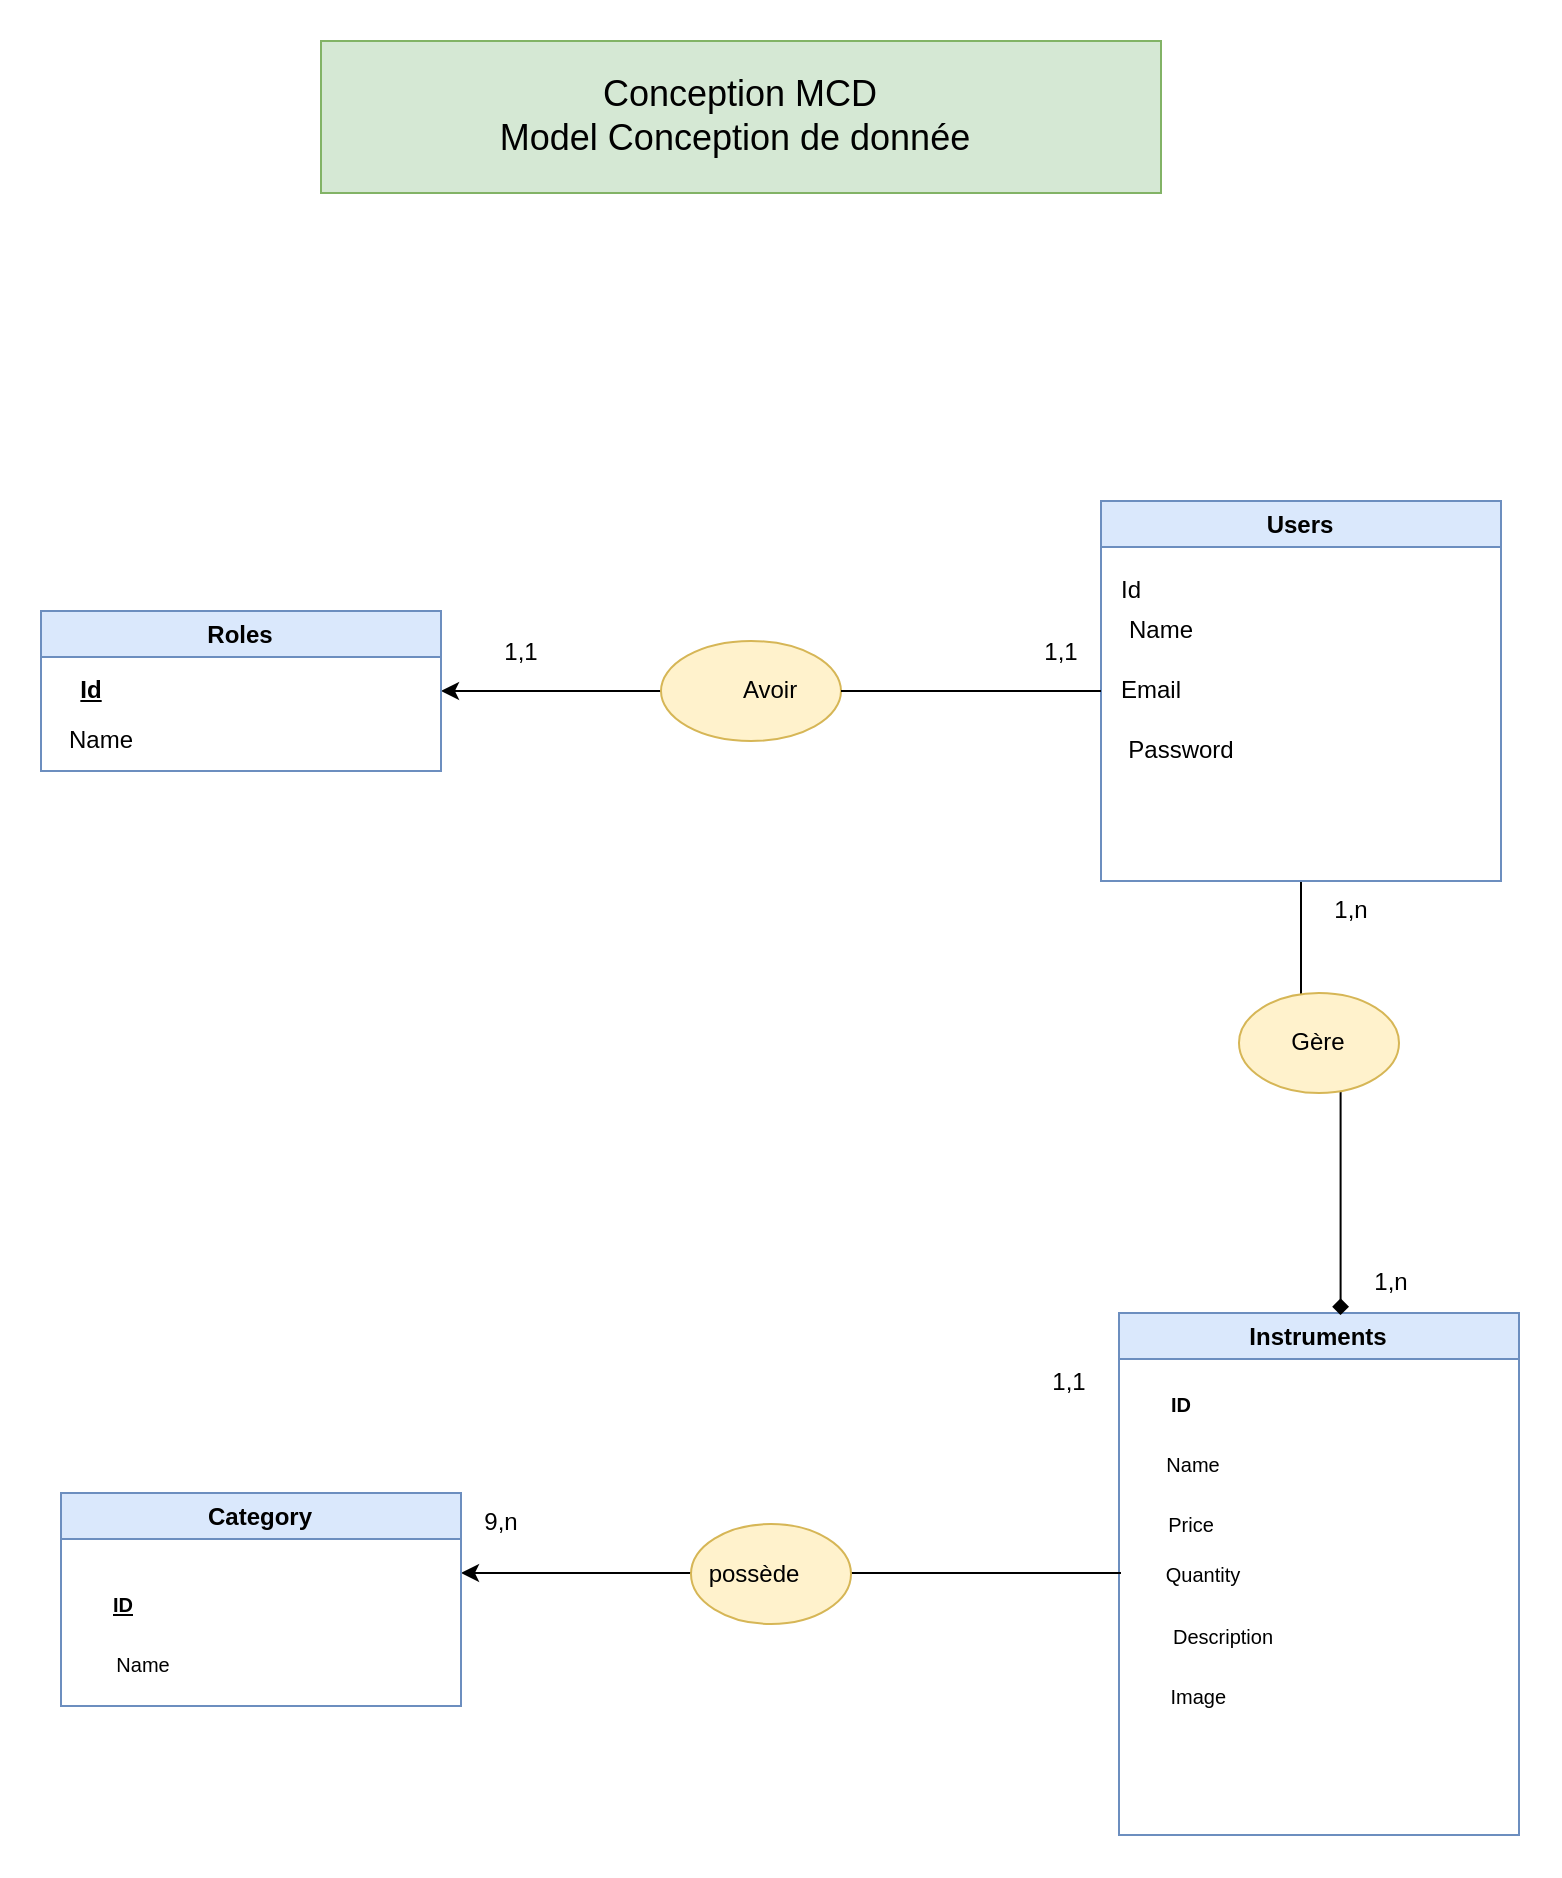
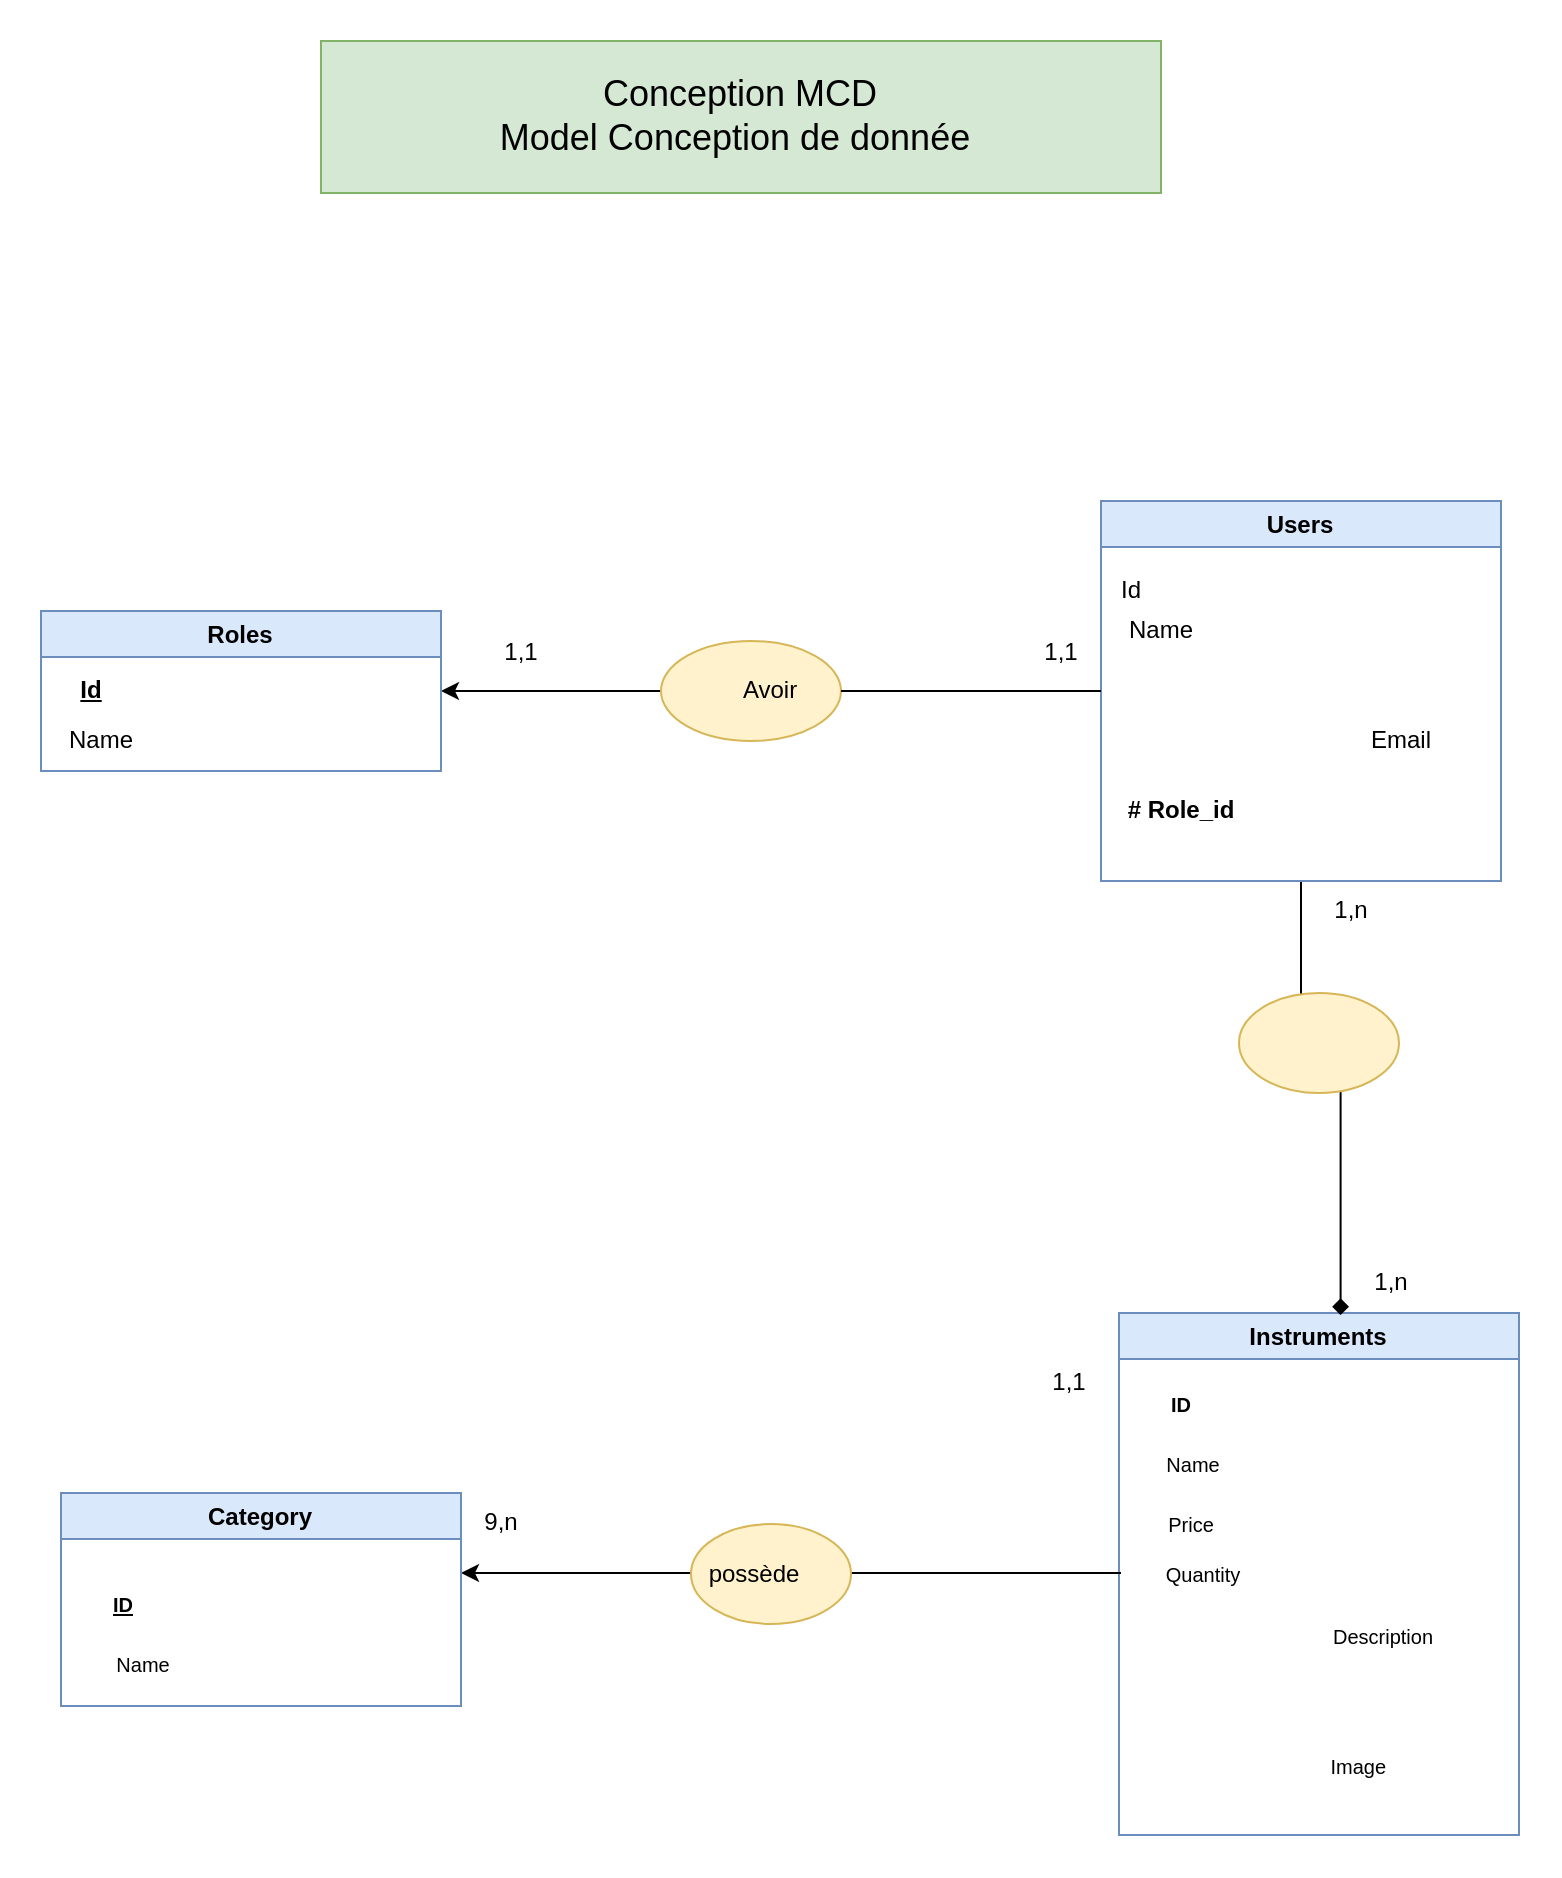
(1151, 691) -> (1401, 741)
(1181, 751) -> none
none -> (1181, 811)
(1319, 1043) -> none
(1223, 1637) -> (1383, 1637)
(1201, 1697) -> (1361, 1767)
